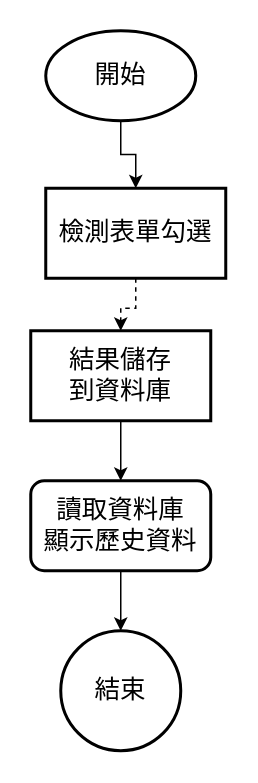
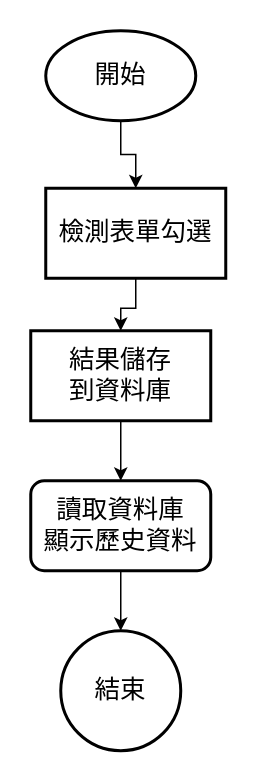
(136, 306) -> (136, 306)
